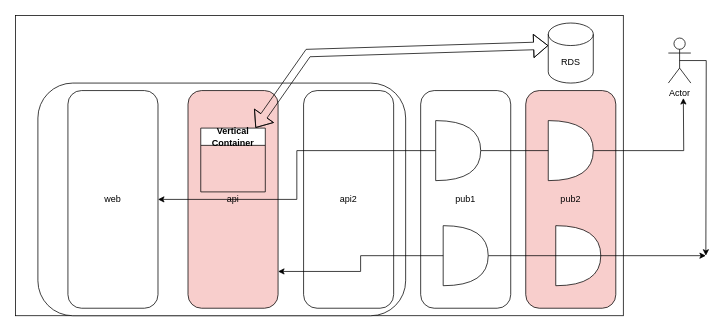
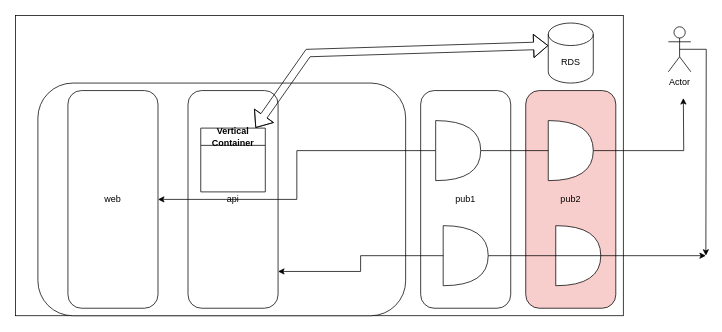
(679, 60) -> (679, 49)
(233, 199) -> (233, 199)
(348, 199) -> none
